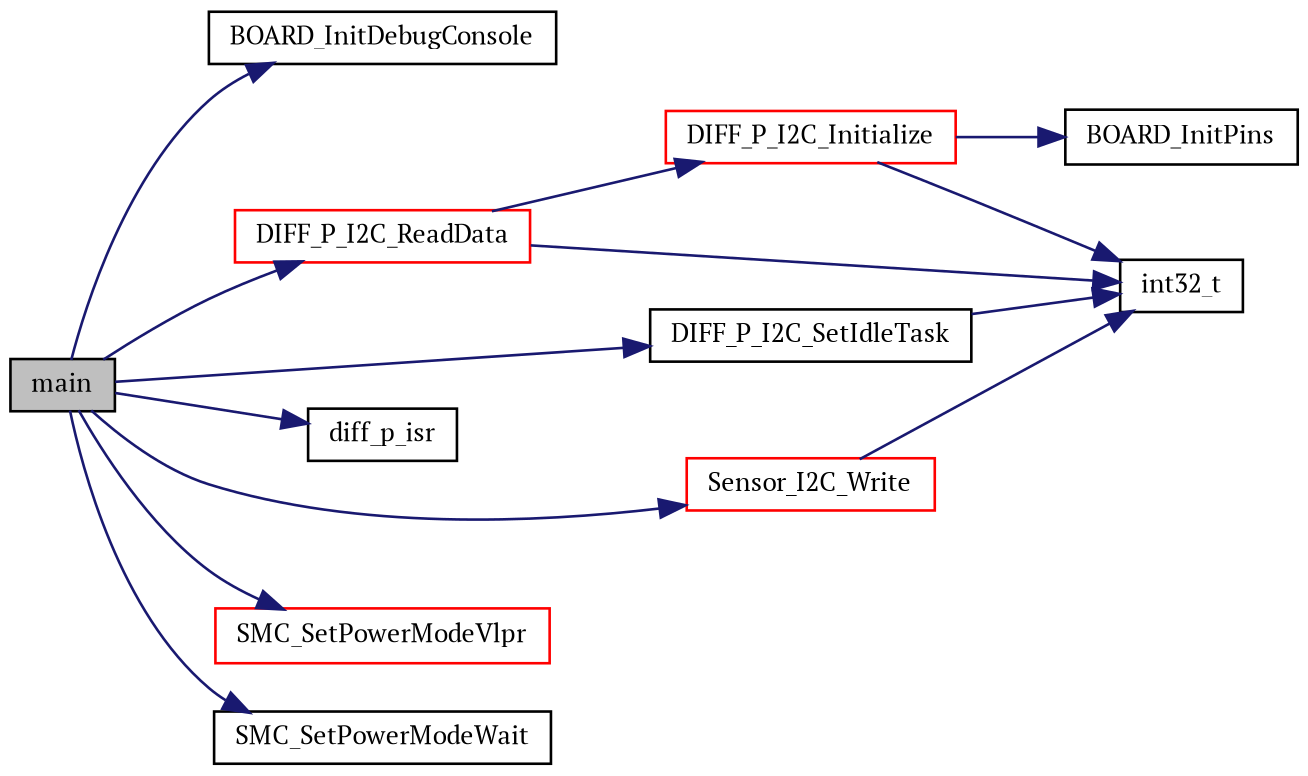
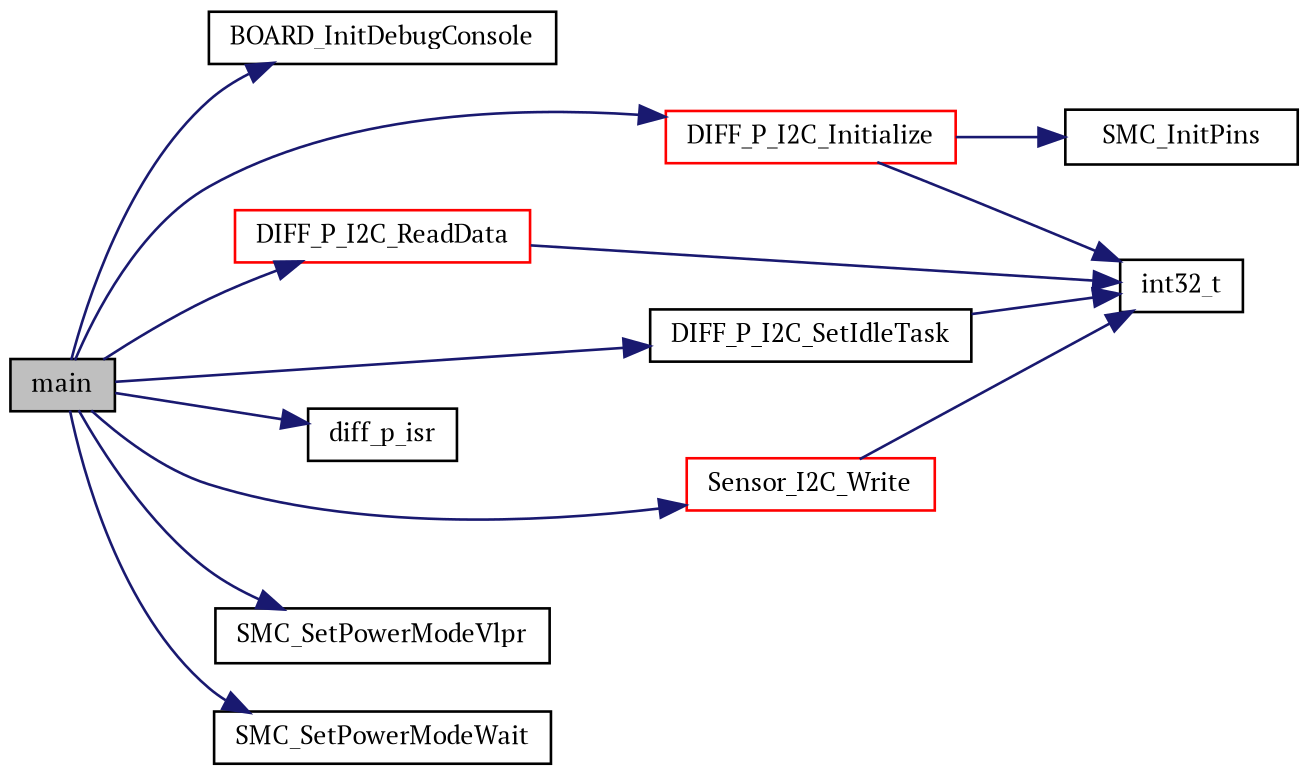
(1182, 137) -> (1182, 137)
(584, 190) -> (310, 144)
(383, 636) -> (383, 636)
